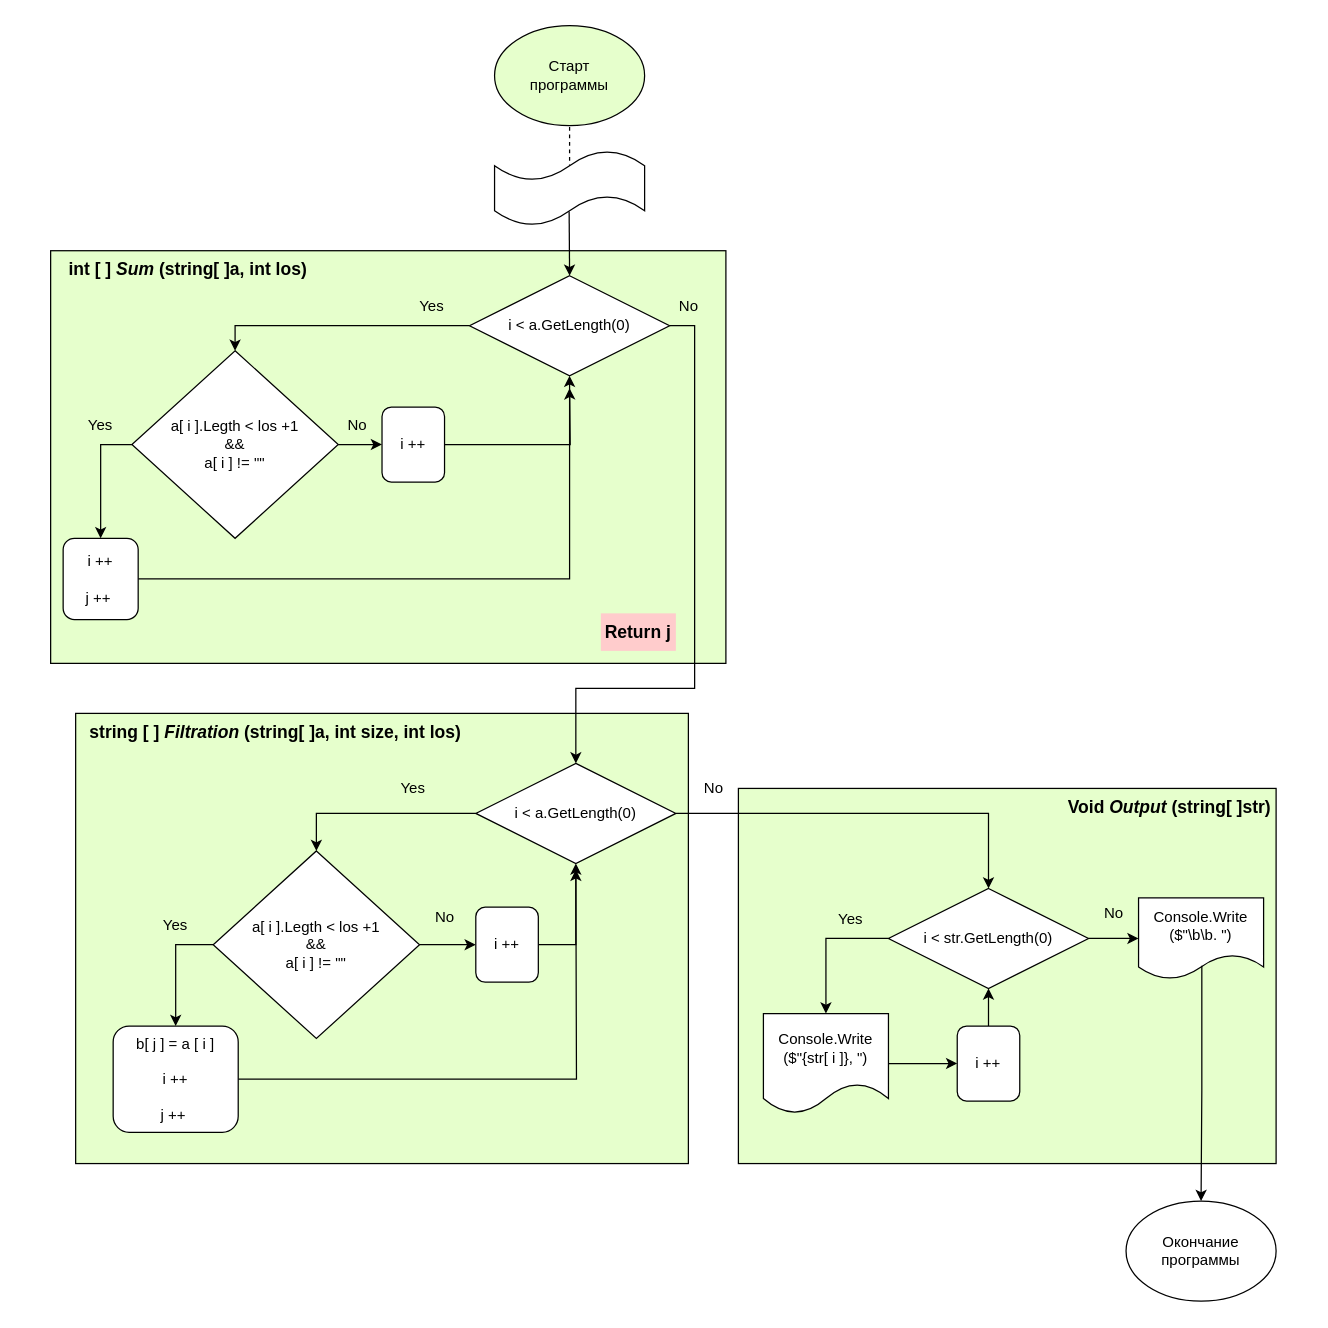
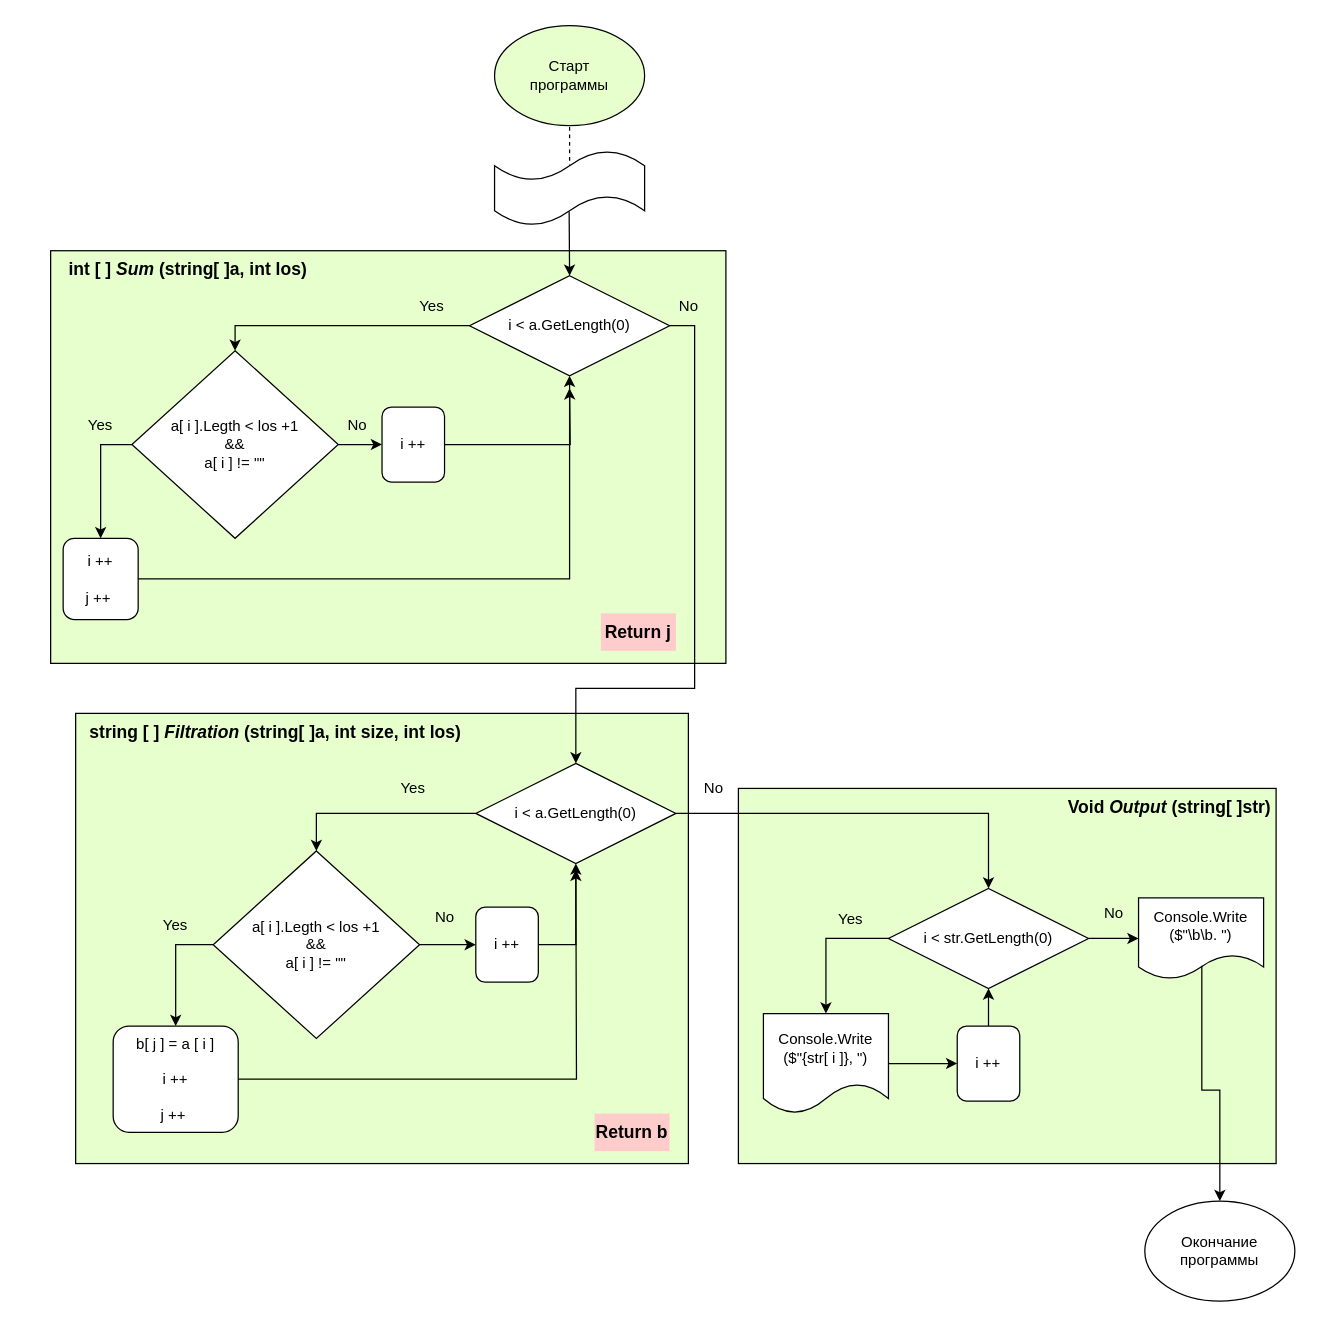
none -> (632, 1132)
(1201, 1251) -> (1219, 1251)
